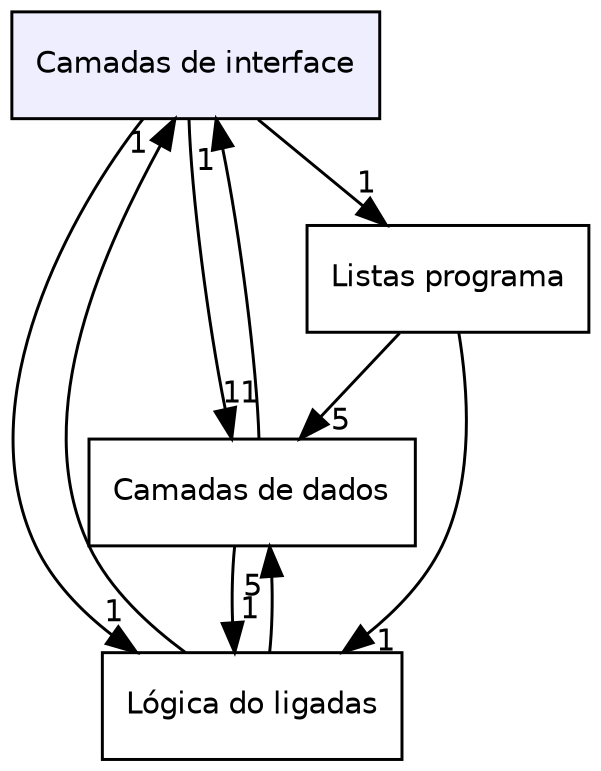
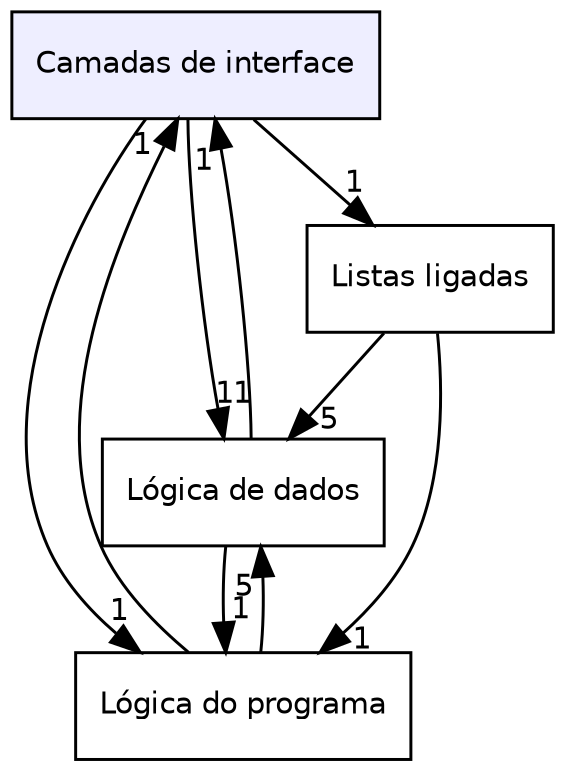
(448, 279) -> (430, 279)
(252, 492) -> (243, 492)
(252, 706) -> (243, 706)
